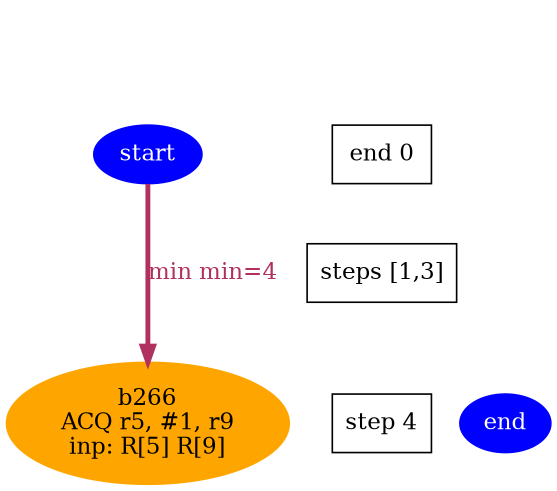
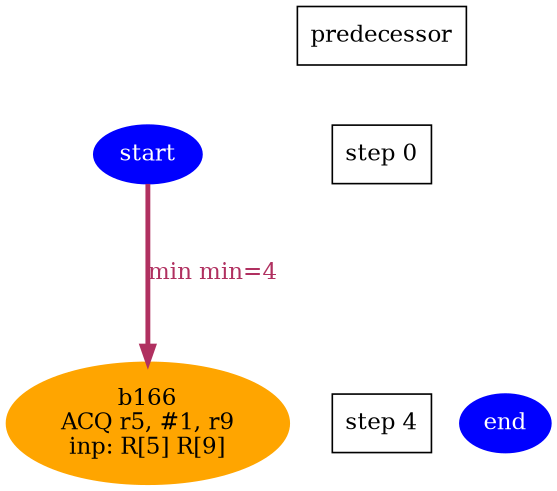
none -> (382, 36)
(382, 154) -> (382, 154)
(382, 273) -> none
(148, 423) -> (148, 423)
